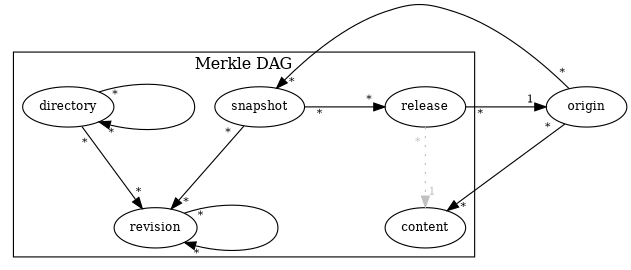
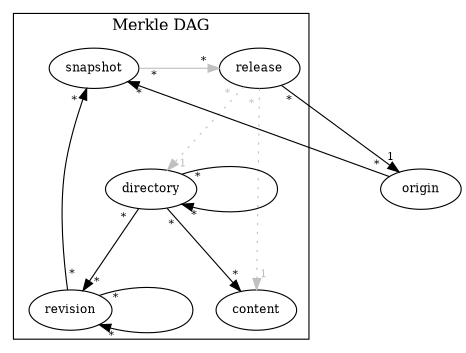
(339, 107) -> (174, 68)
none -> (210, 124)
(211, 163) -> (63, 193)
(511, 164) -> (200, 246)
